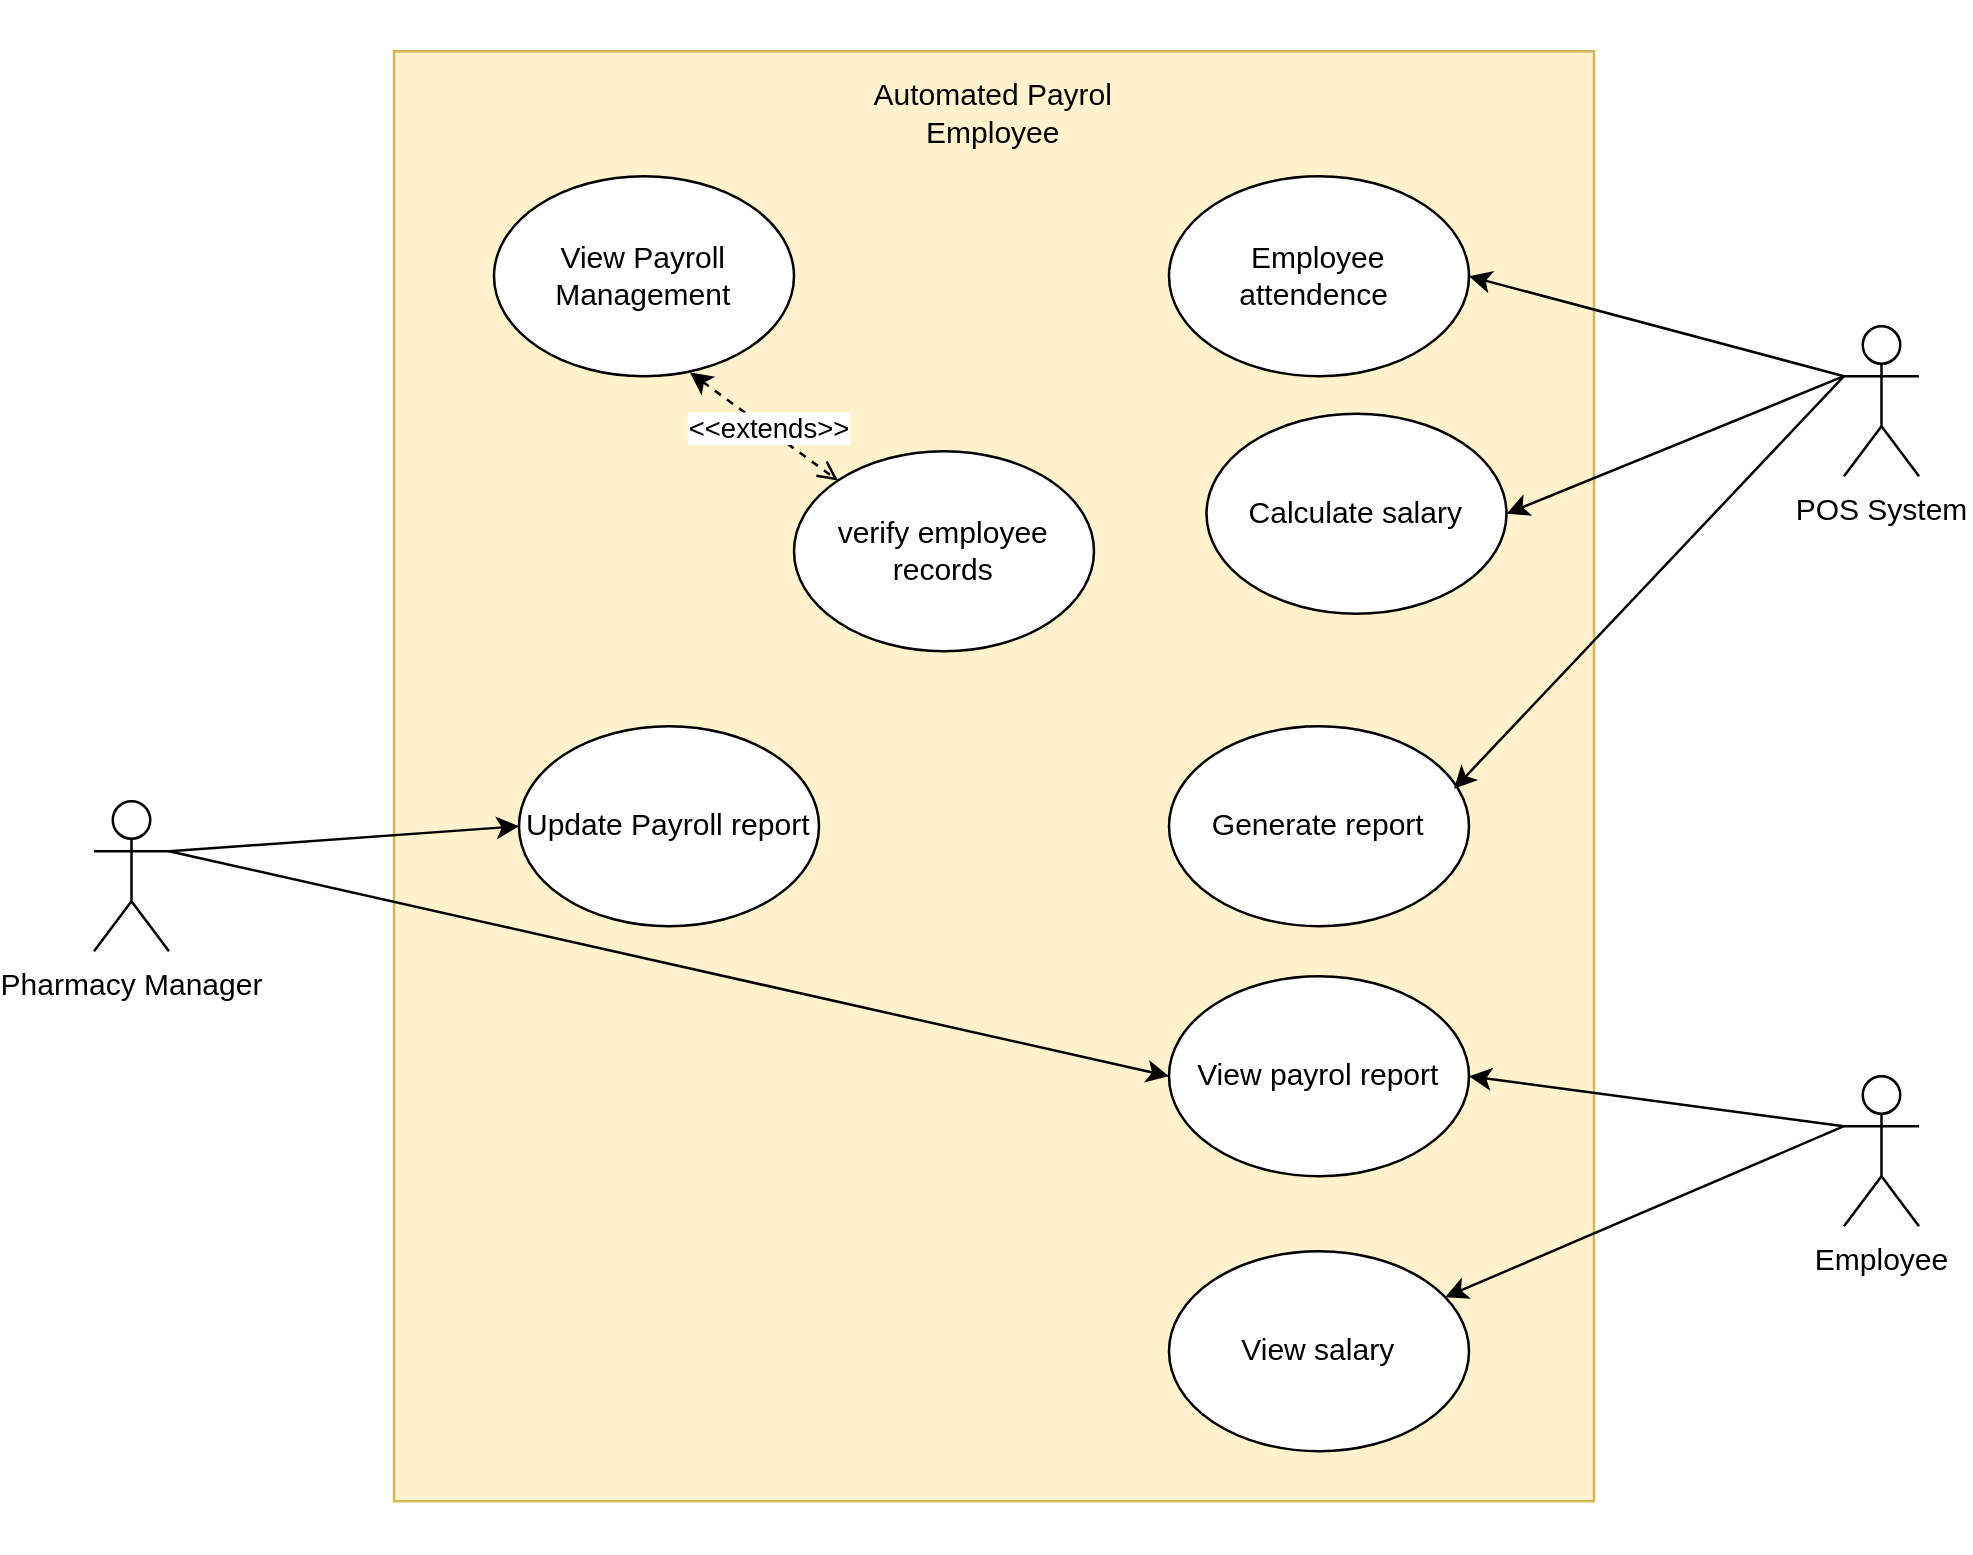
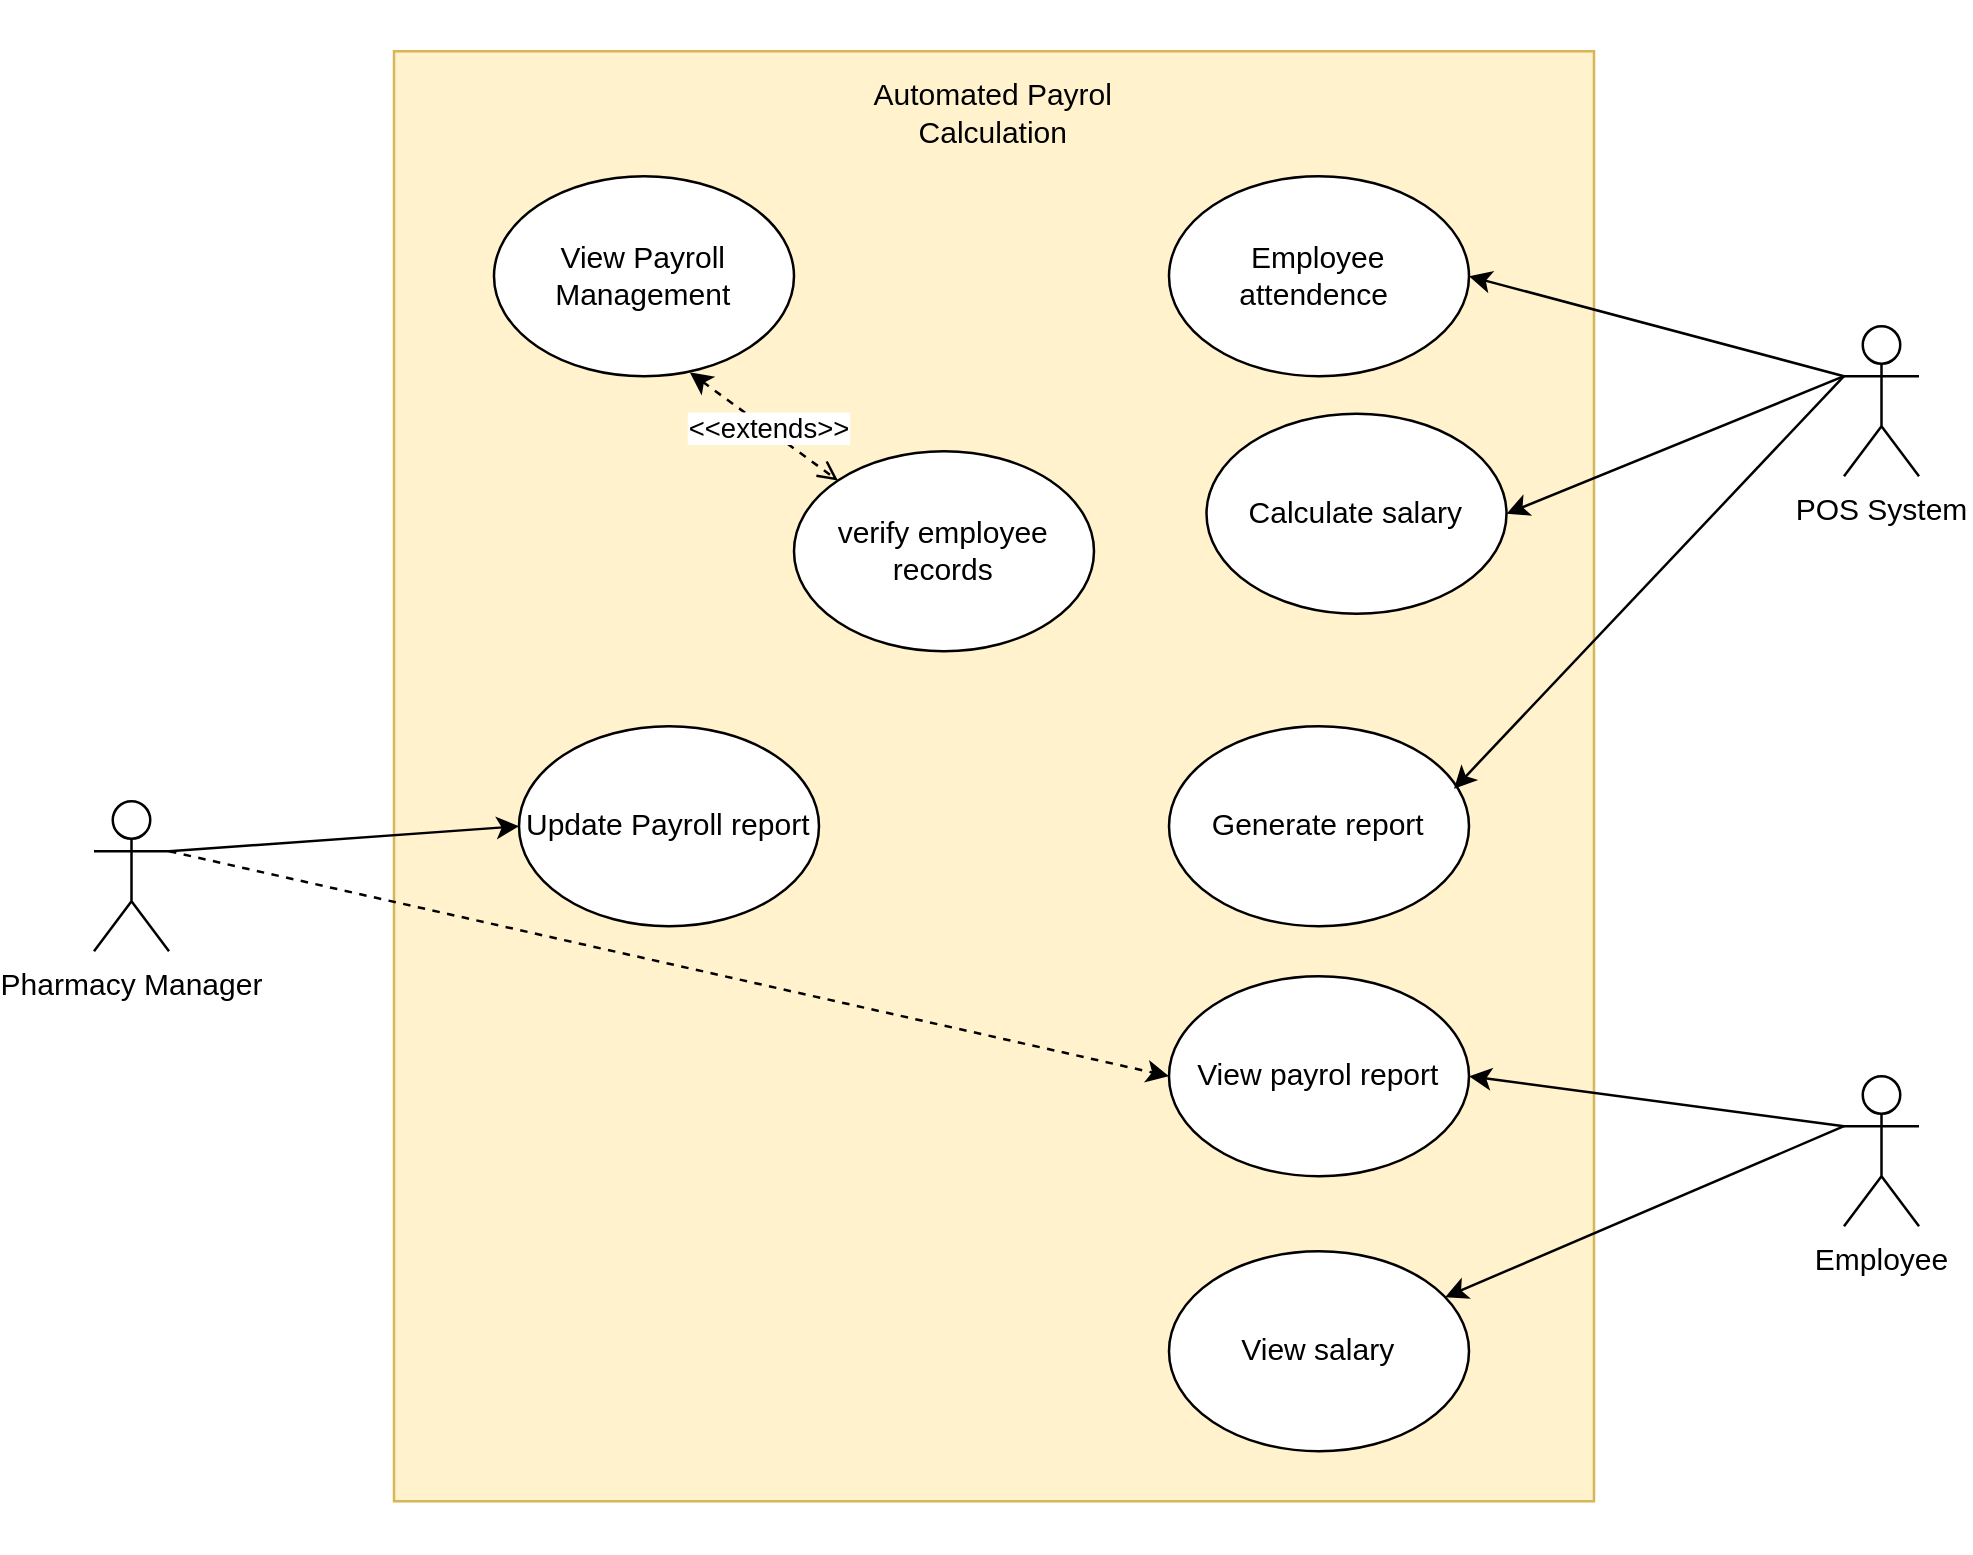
(994, 114) -> (994, 114)
(667, 963) -> (667, 963)
